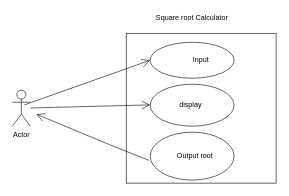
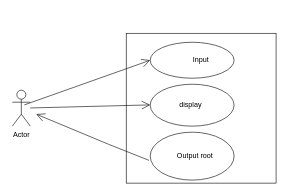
(192, 18) -> none
